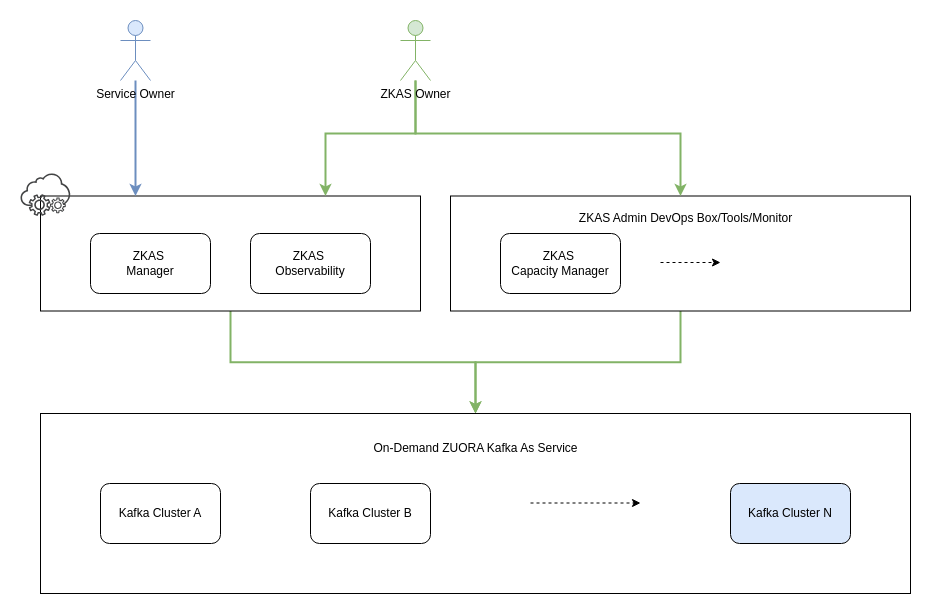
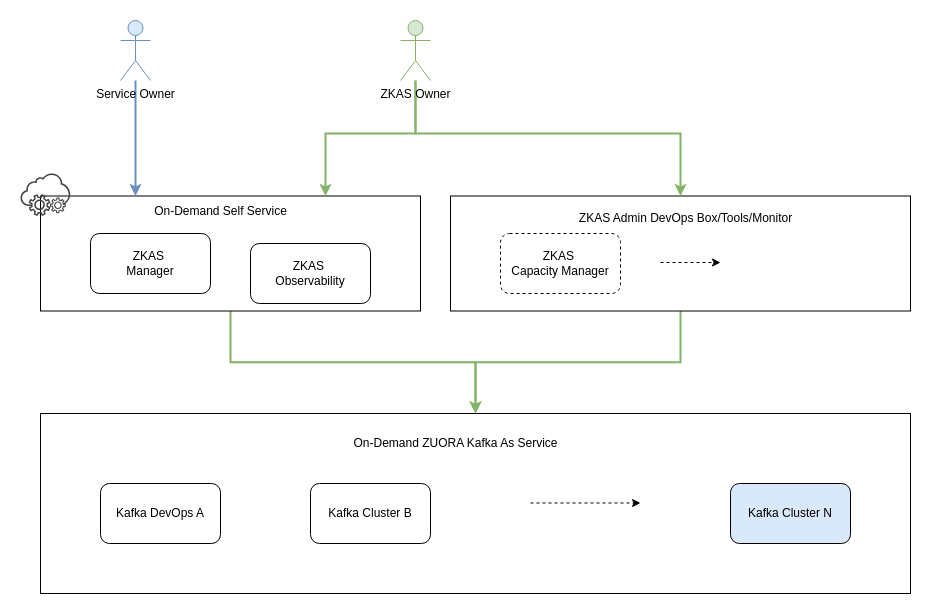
none -> (221, 211)
(311, 264) -> (311, 274)
(561, 264) -> (561, 264)
(476, 449) -> (456, 444)
(161, 514) -> (161, 514)
